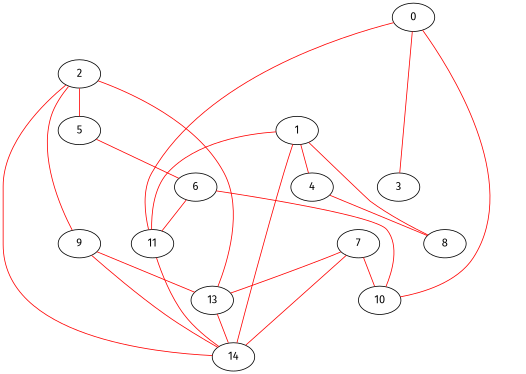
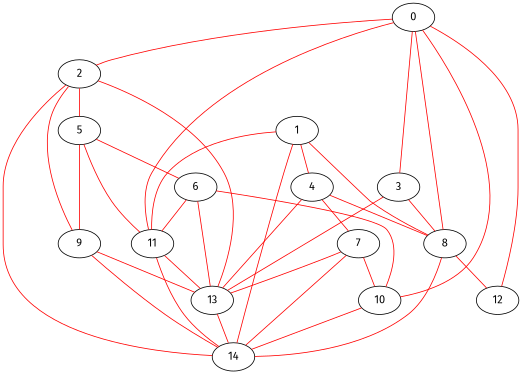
none -> (243, 34)
none -> (429, 131)
none -> (79, 187)
none -> (106, 192)
none -> (422, 215)
none -> (337, 218)
none -> (204, 244)
none -> (305, 244)
none -> (256, 250)
none -> (182, 272)
none -> (498, 300)
none -> (306, 329)
none -> (367, 337)
